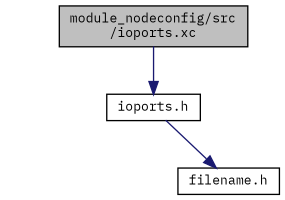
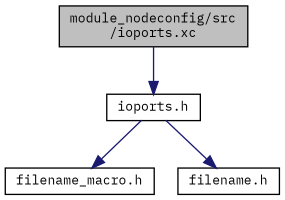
none -> (80, 181)
